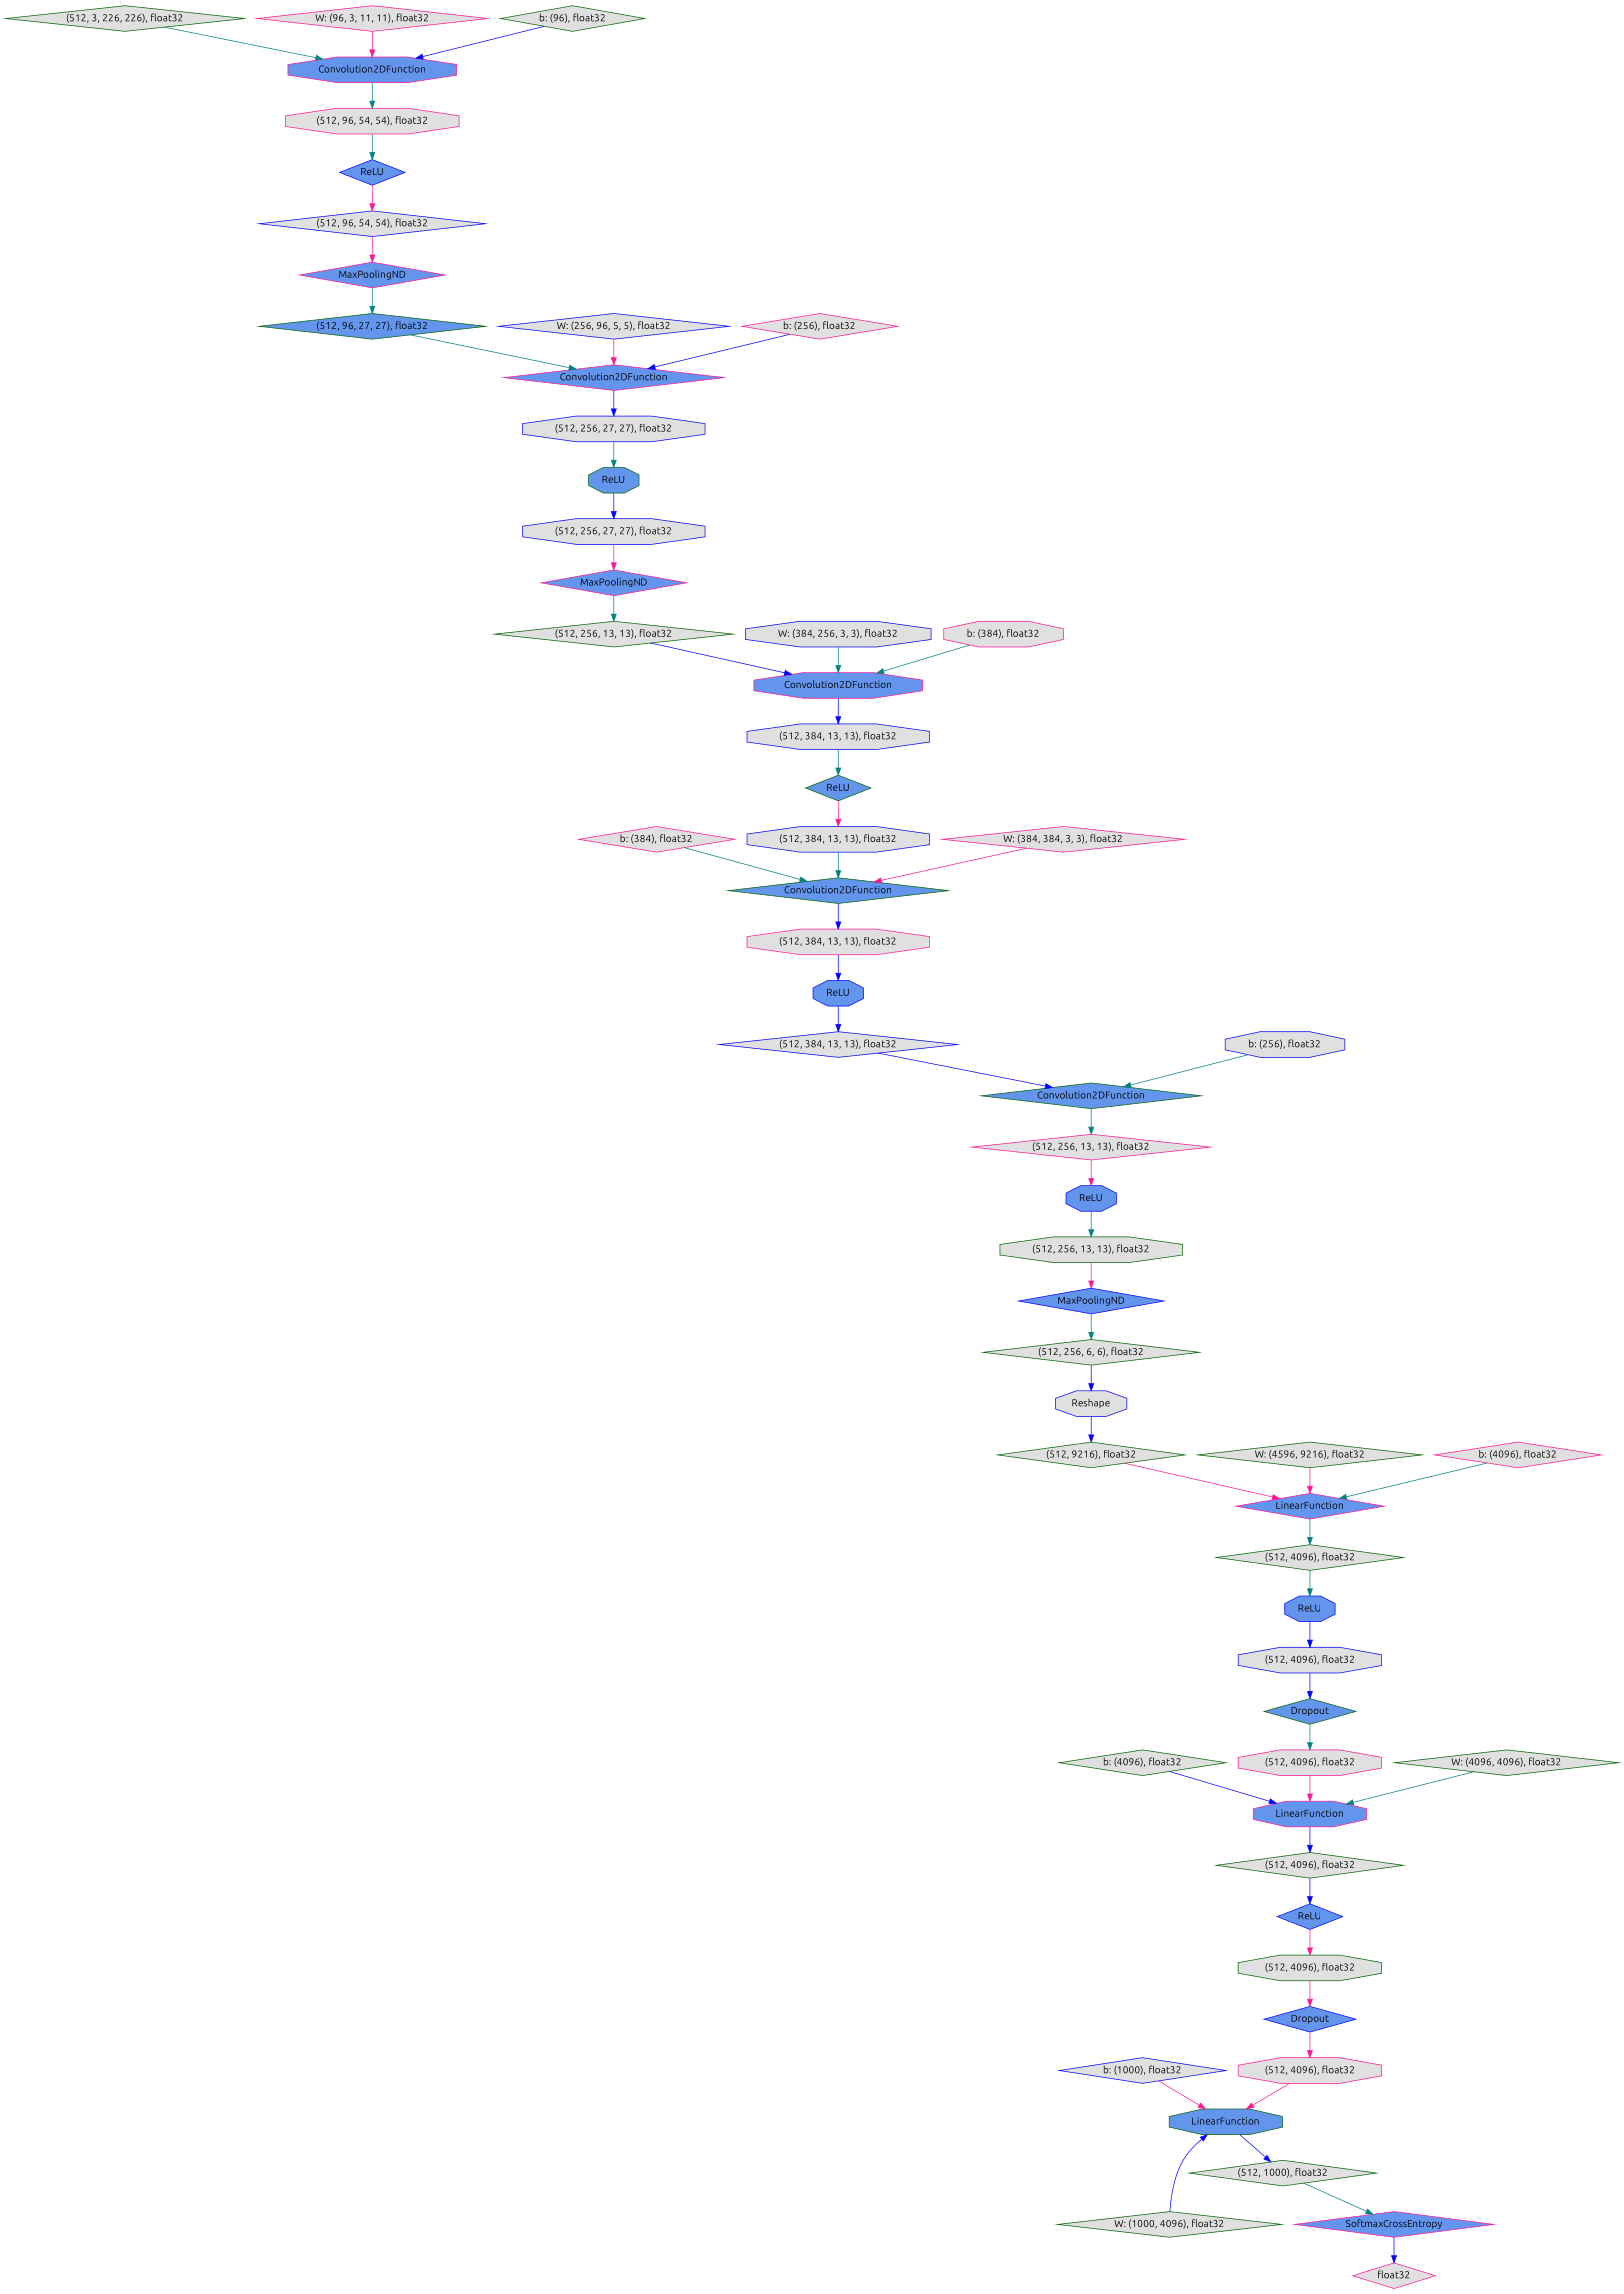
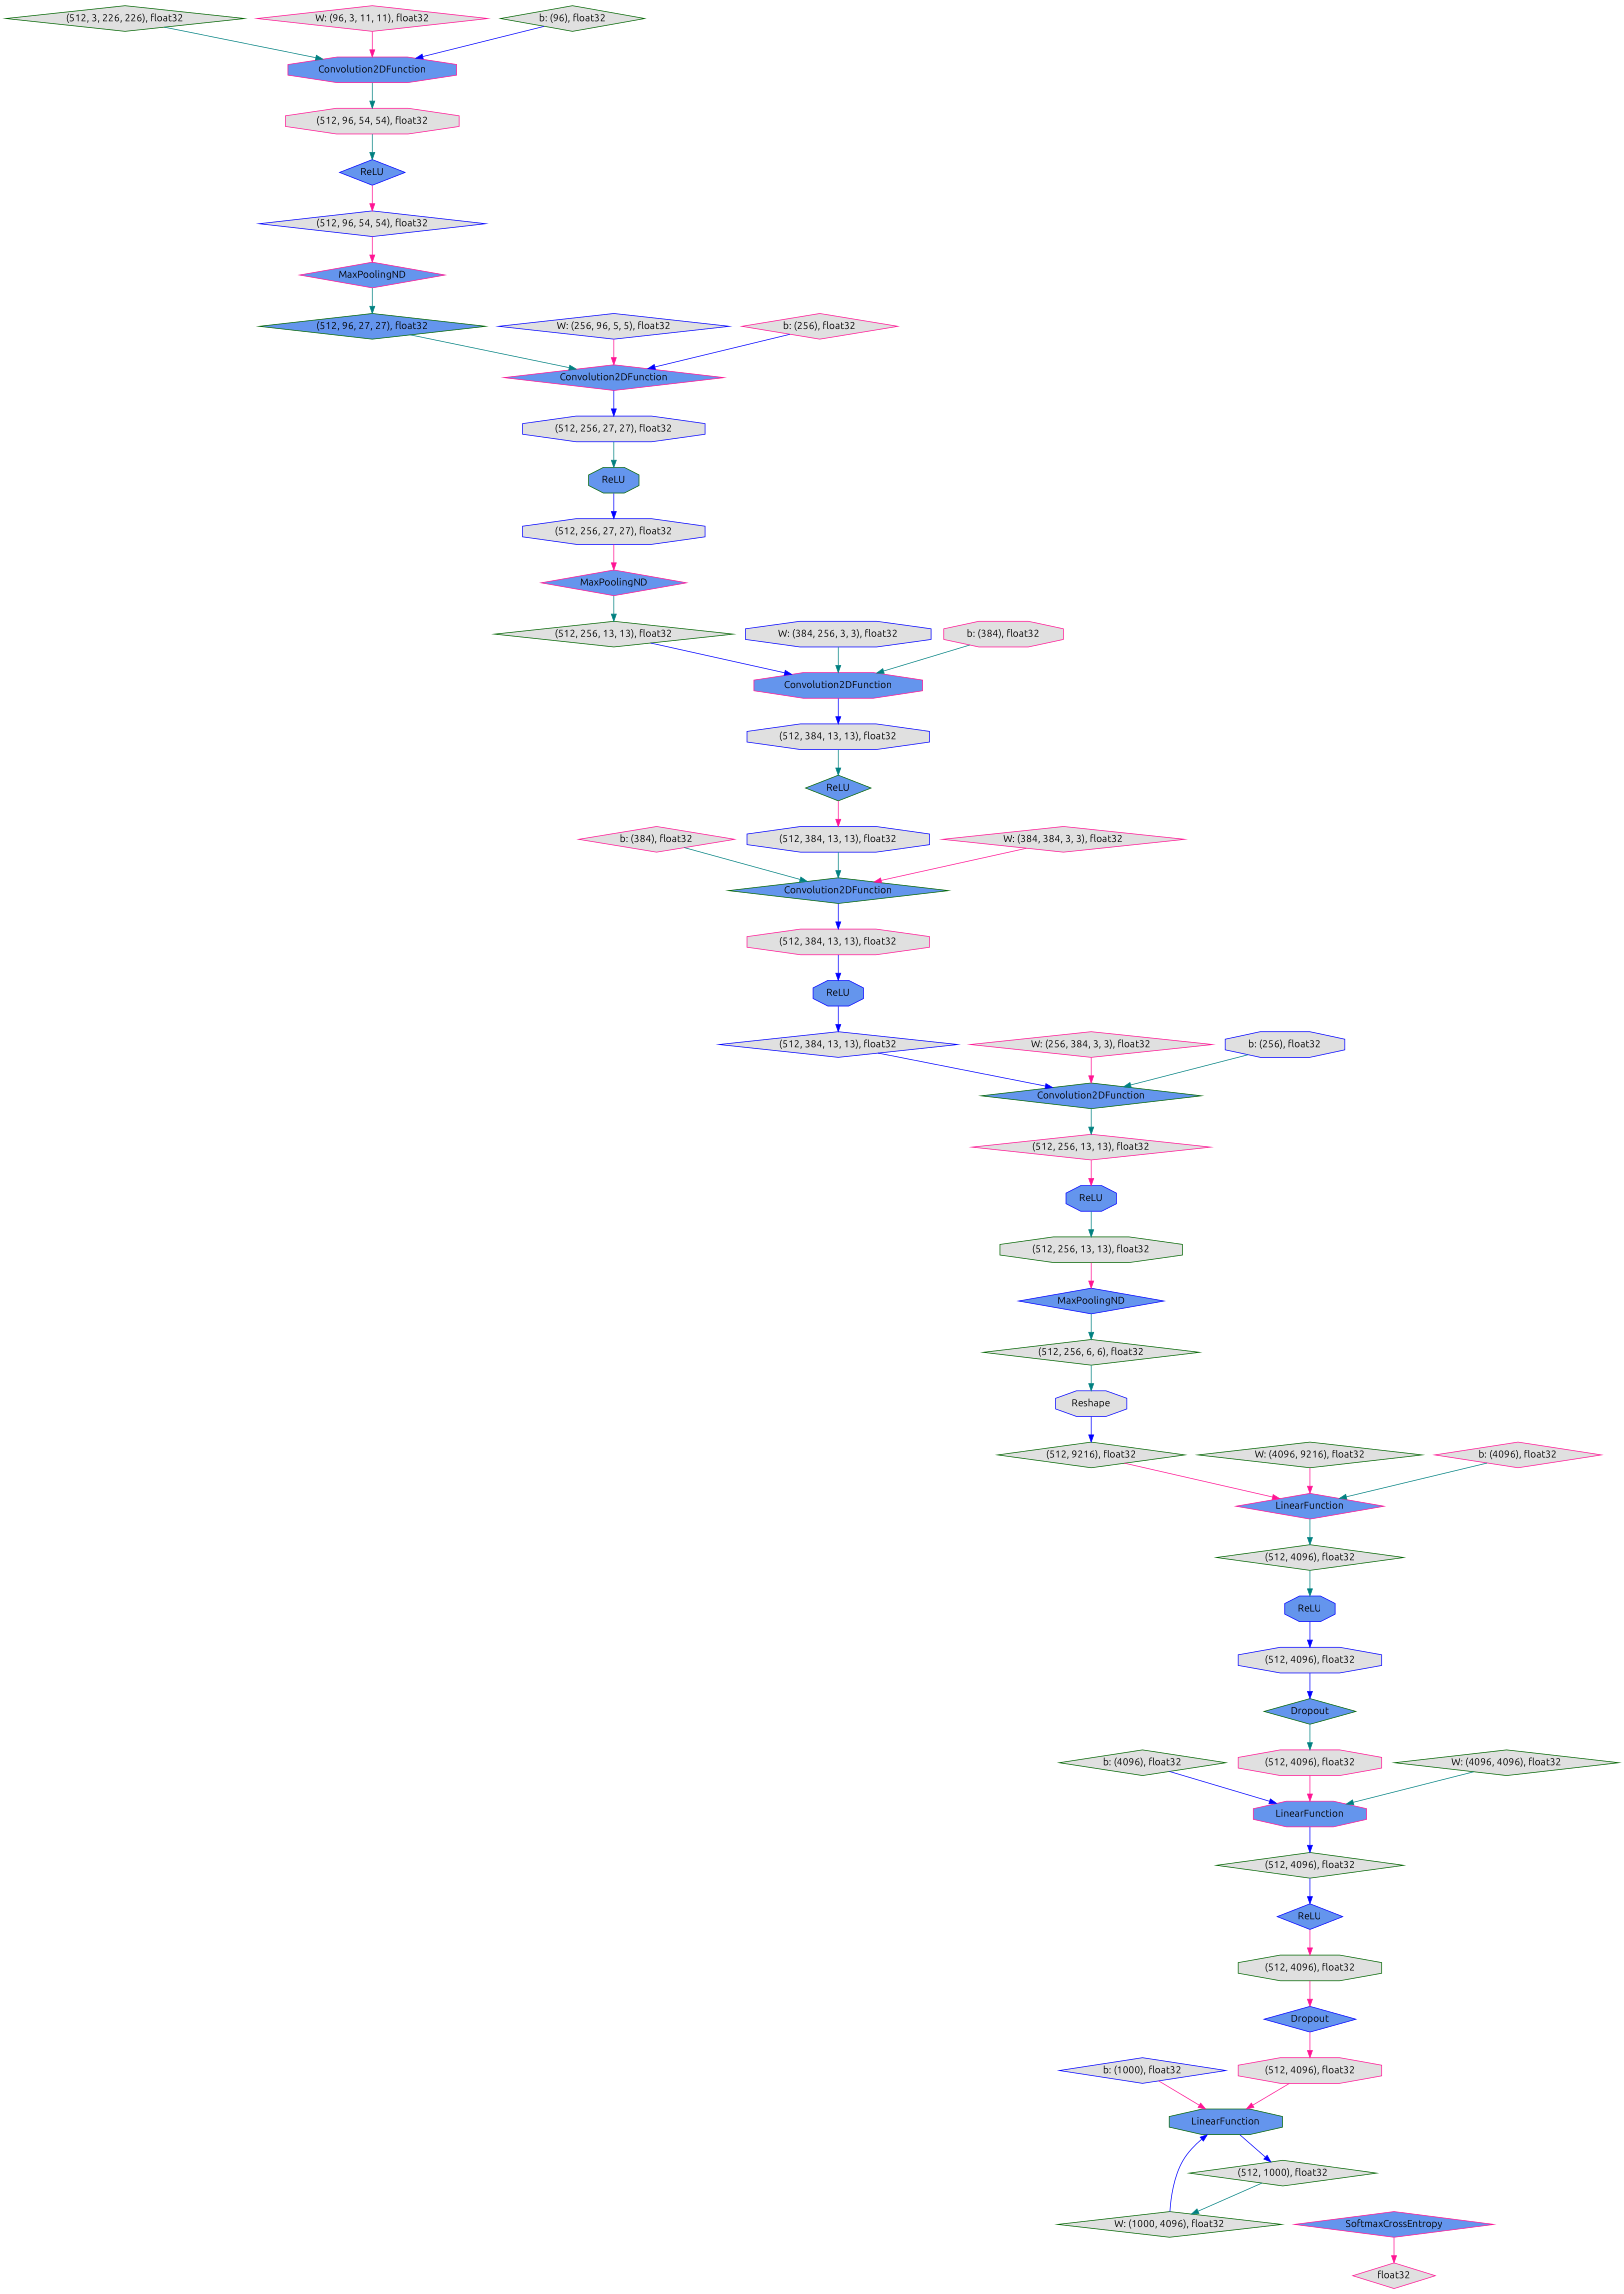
none -> (1091, 1045)
(1091, 1374) -> (1091, 1374)
(1310, 1455) -> (1310, 1455)
(1335, 2197) -> (1230, 2197)
(1394, 2247) -> (1394, 2247)
